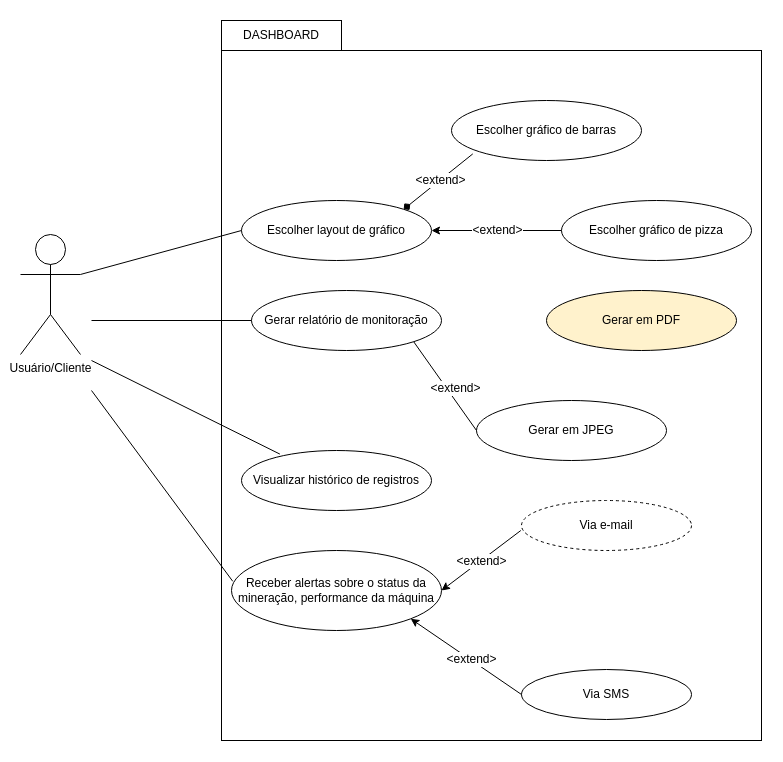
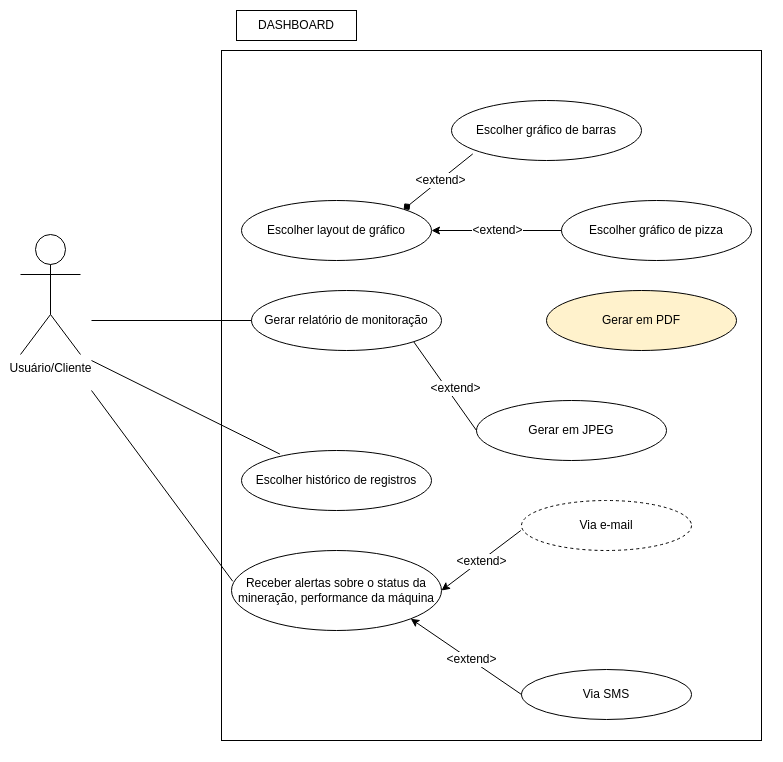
(282, 36) -> (297, 26)
(161, 252) -> none
(337, 481) -> (337, 481)
